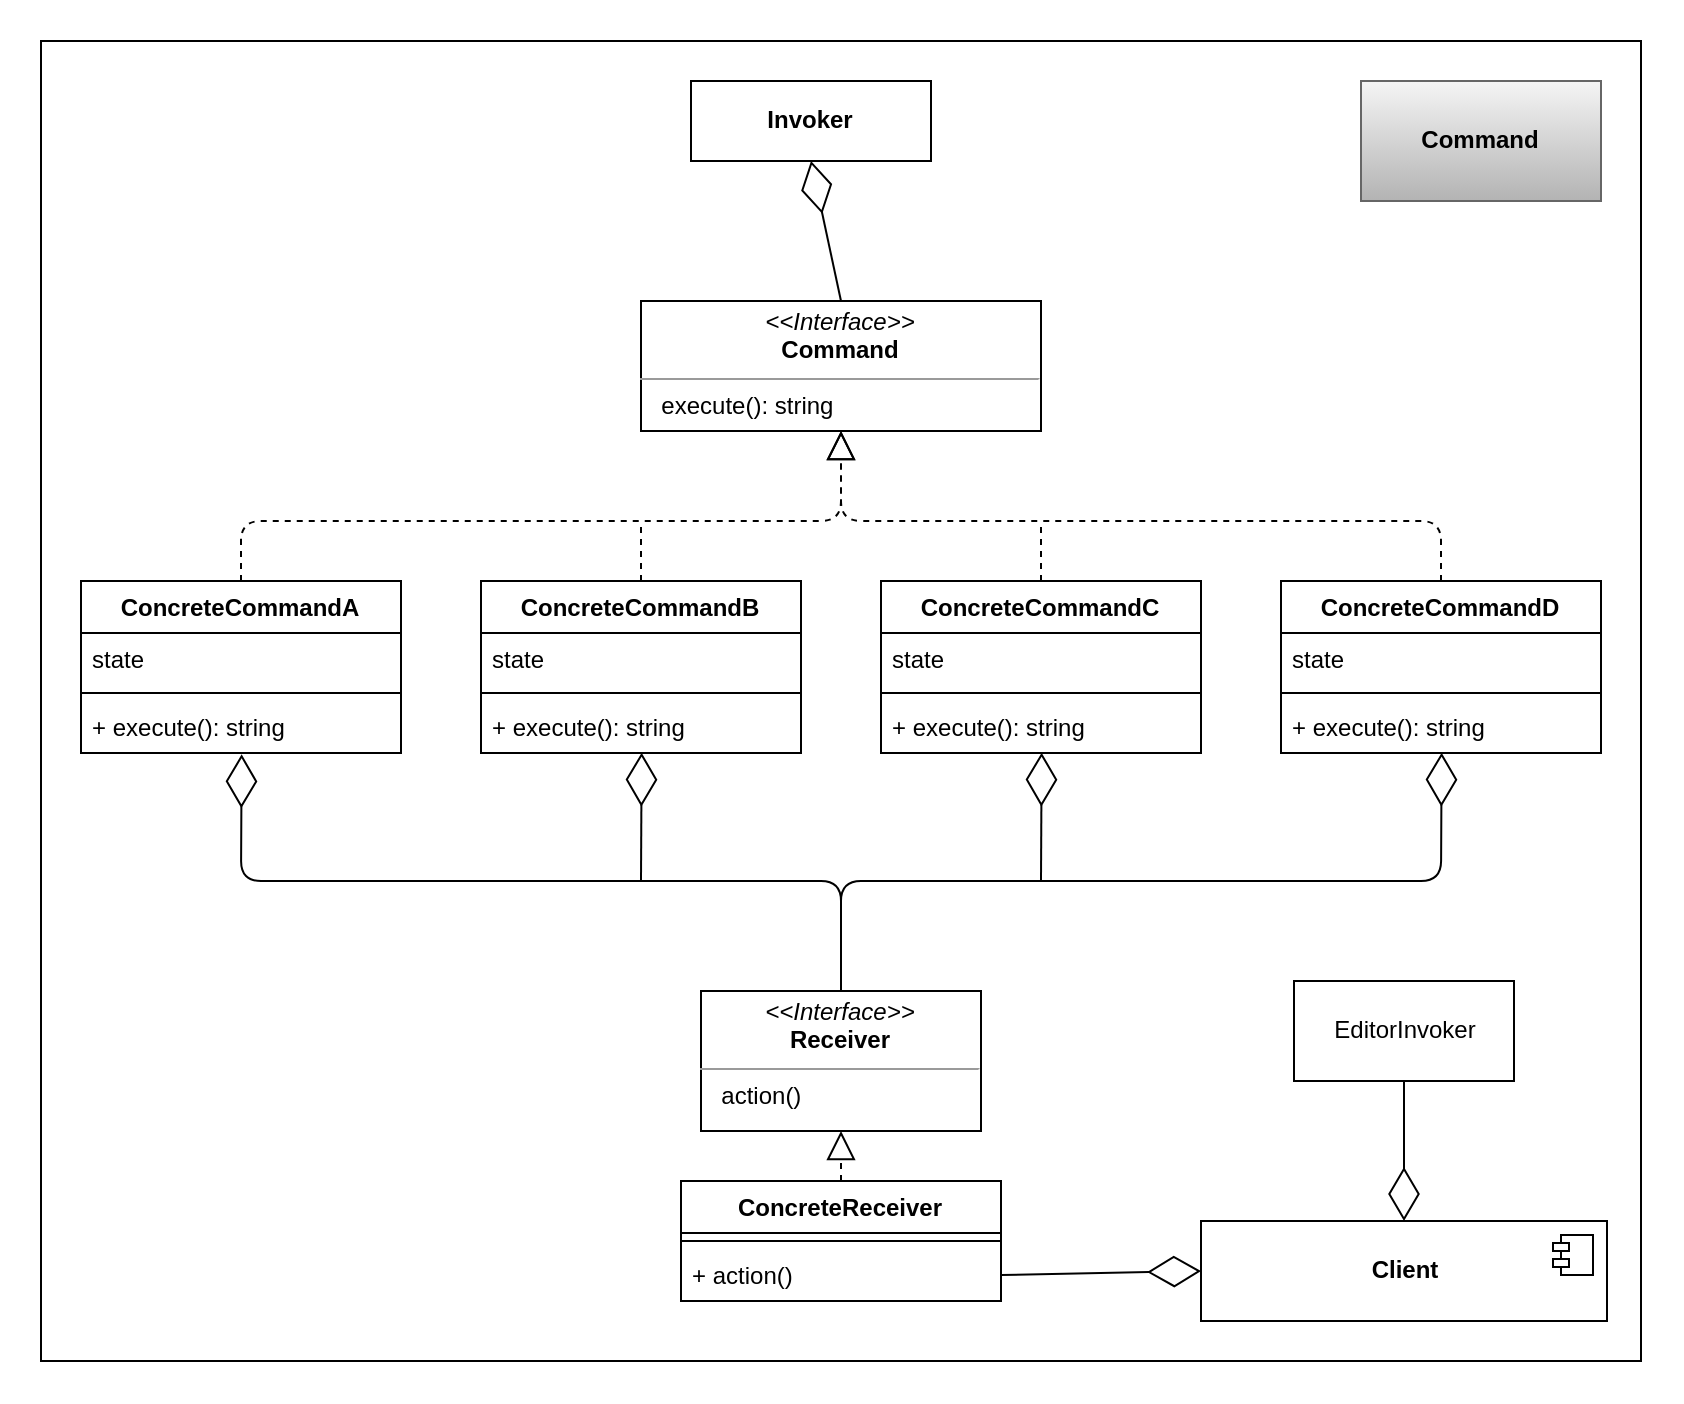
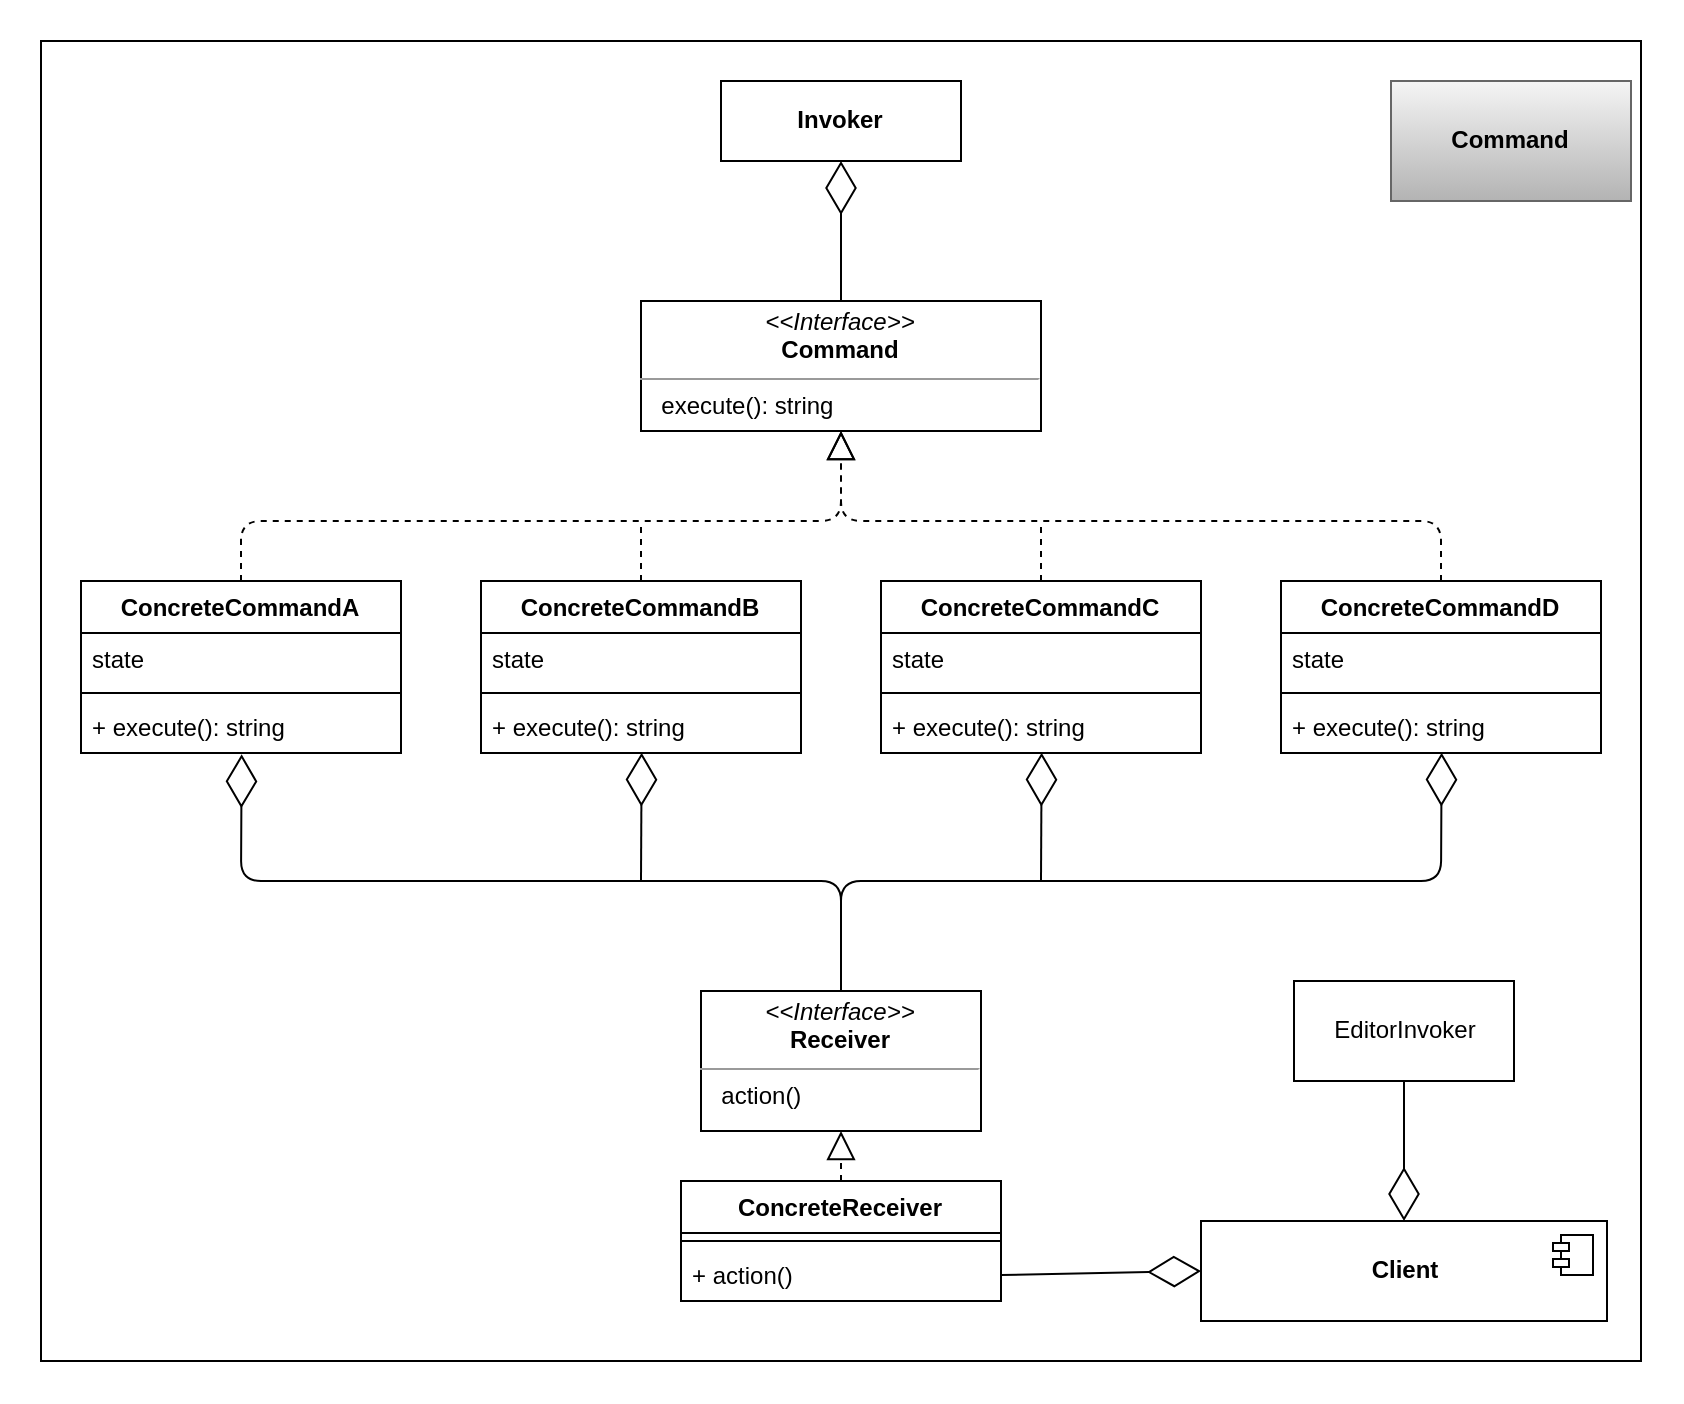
(811, 121) -> (841, 121)
(1481, 141) -> (1511, 141)
